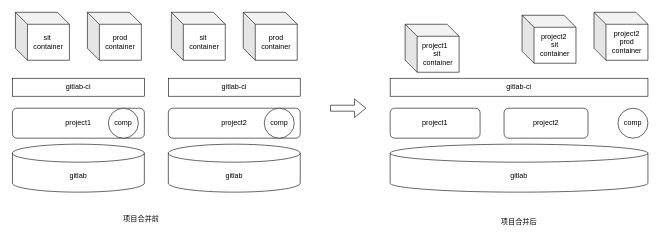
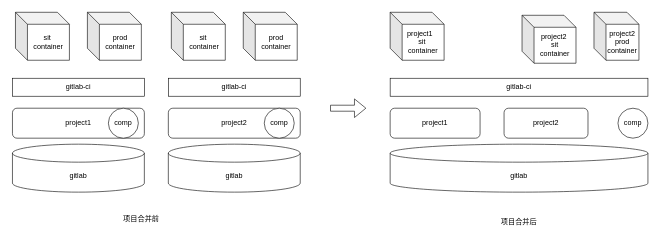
(621, 36) -> (617, 36)
(432, 48) -> (417, 36)
